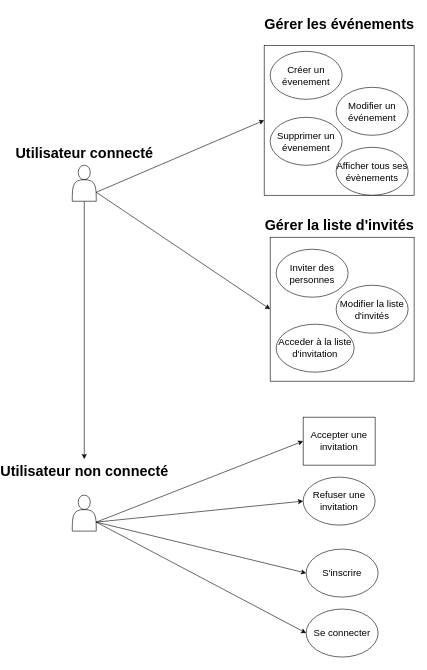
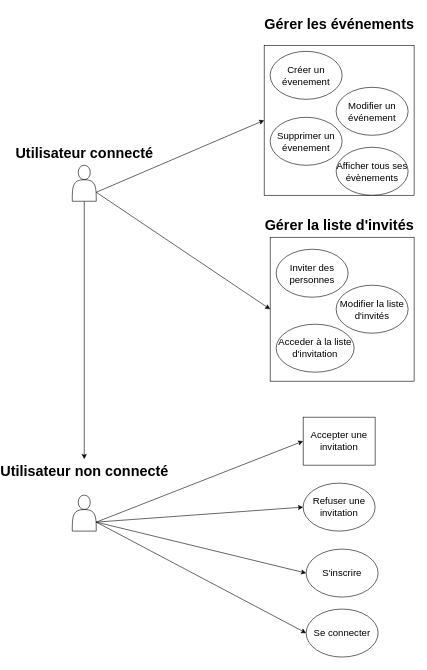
(339, 501) -> (339, 507)
